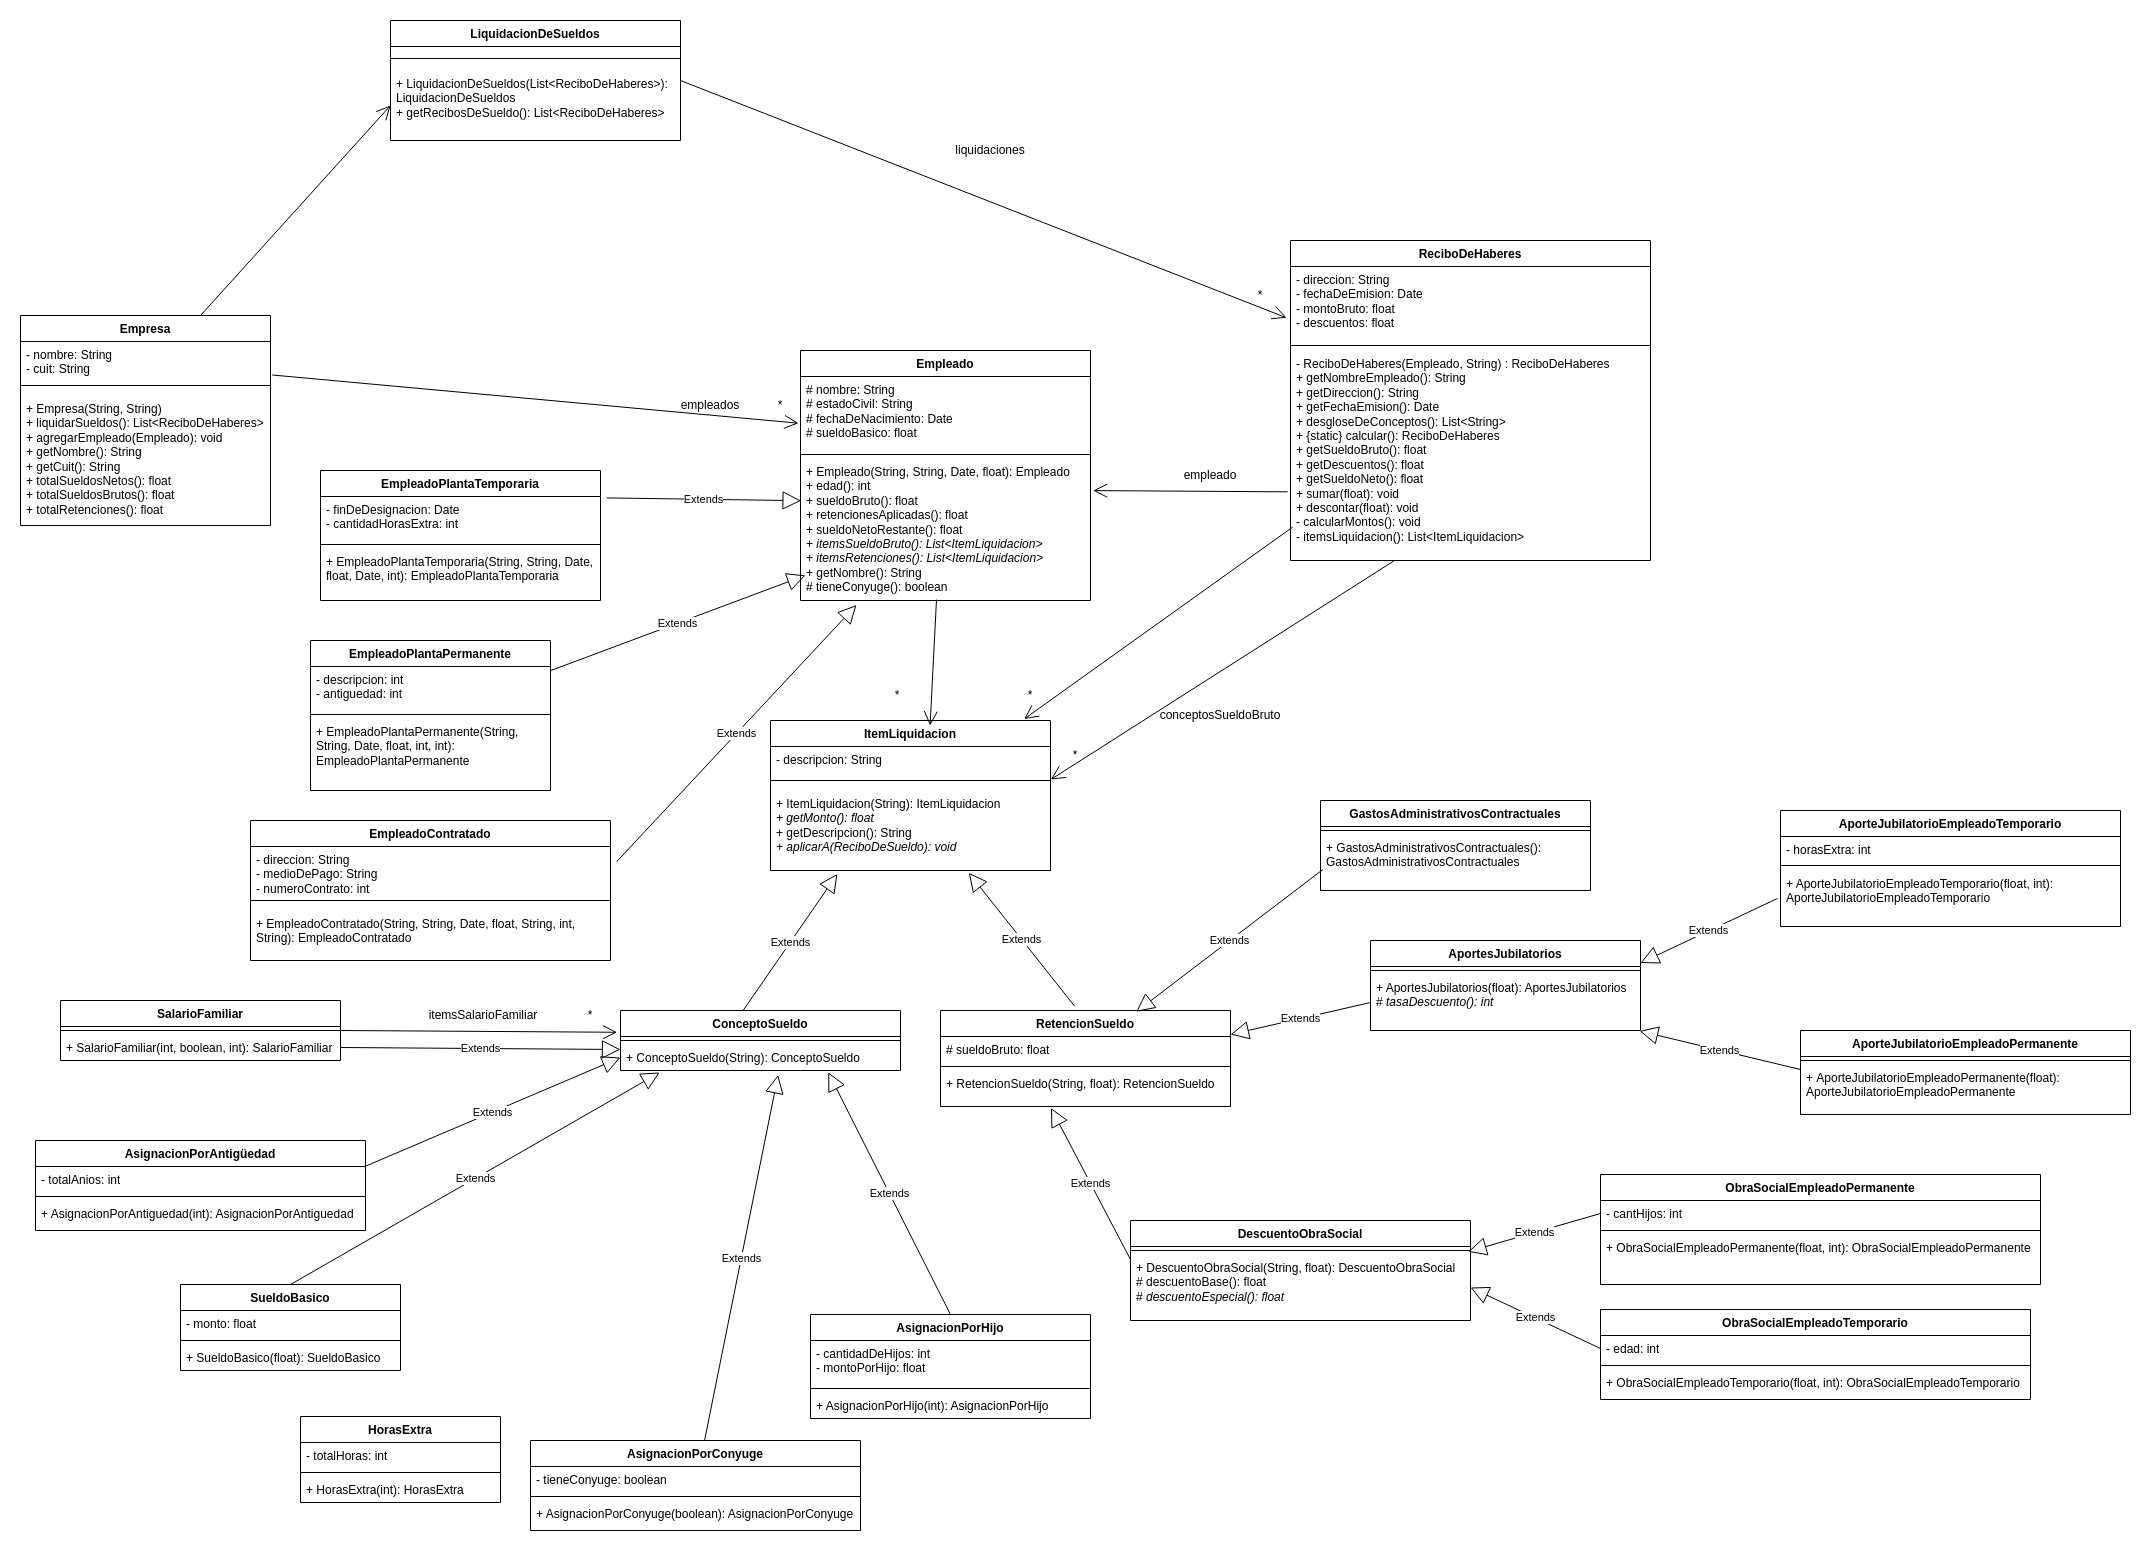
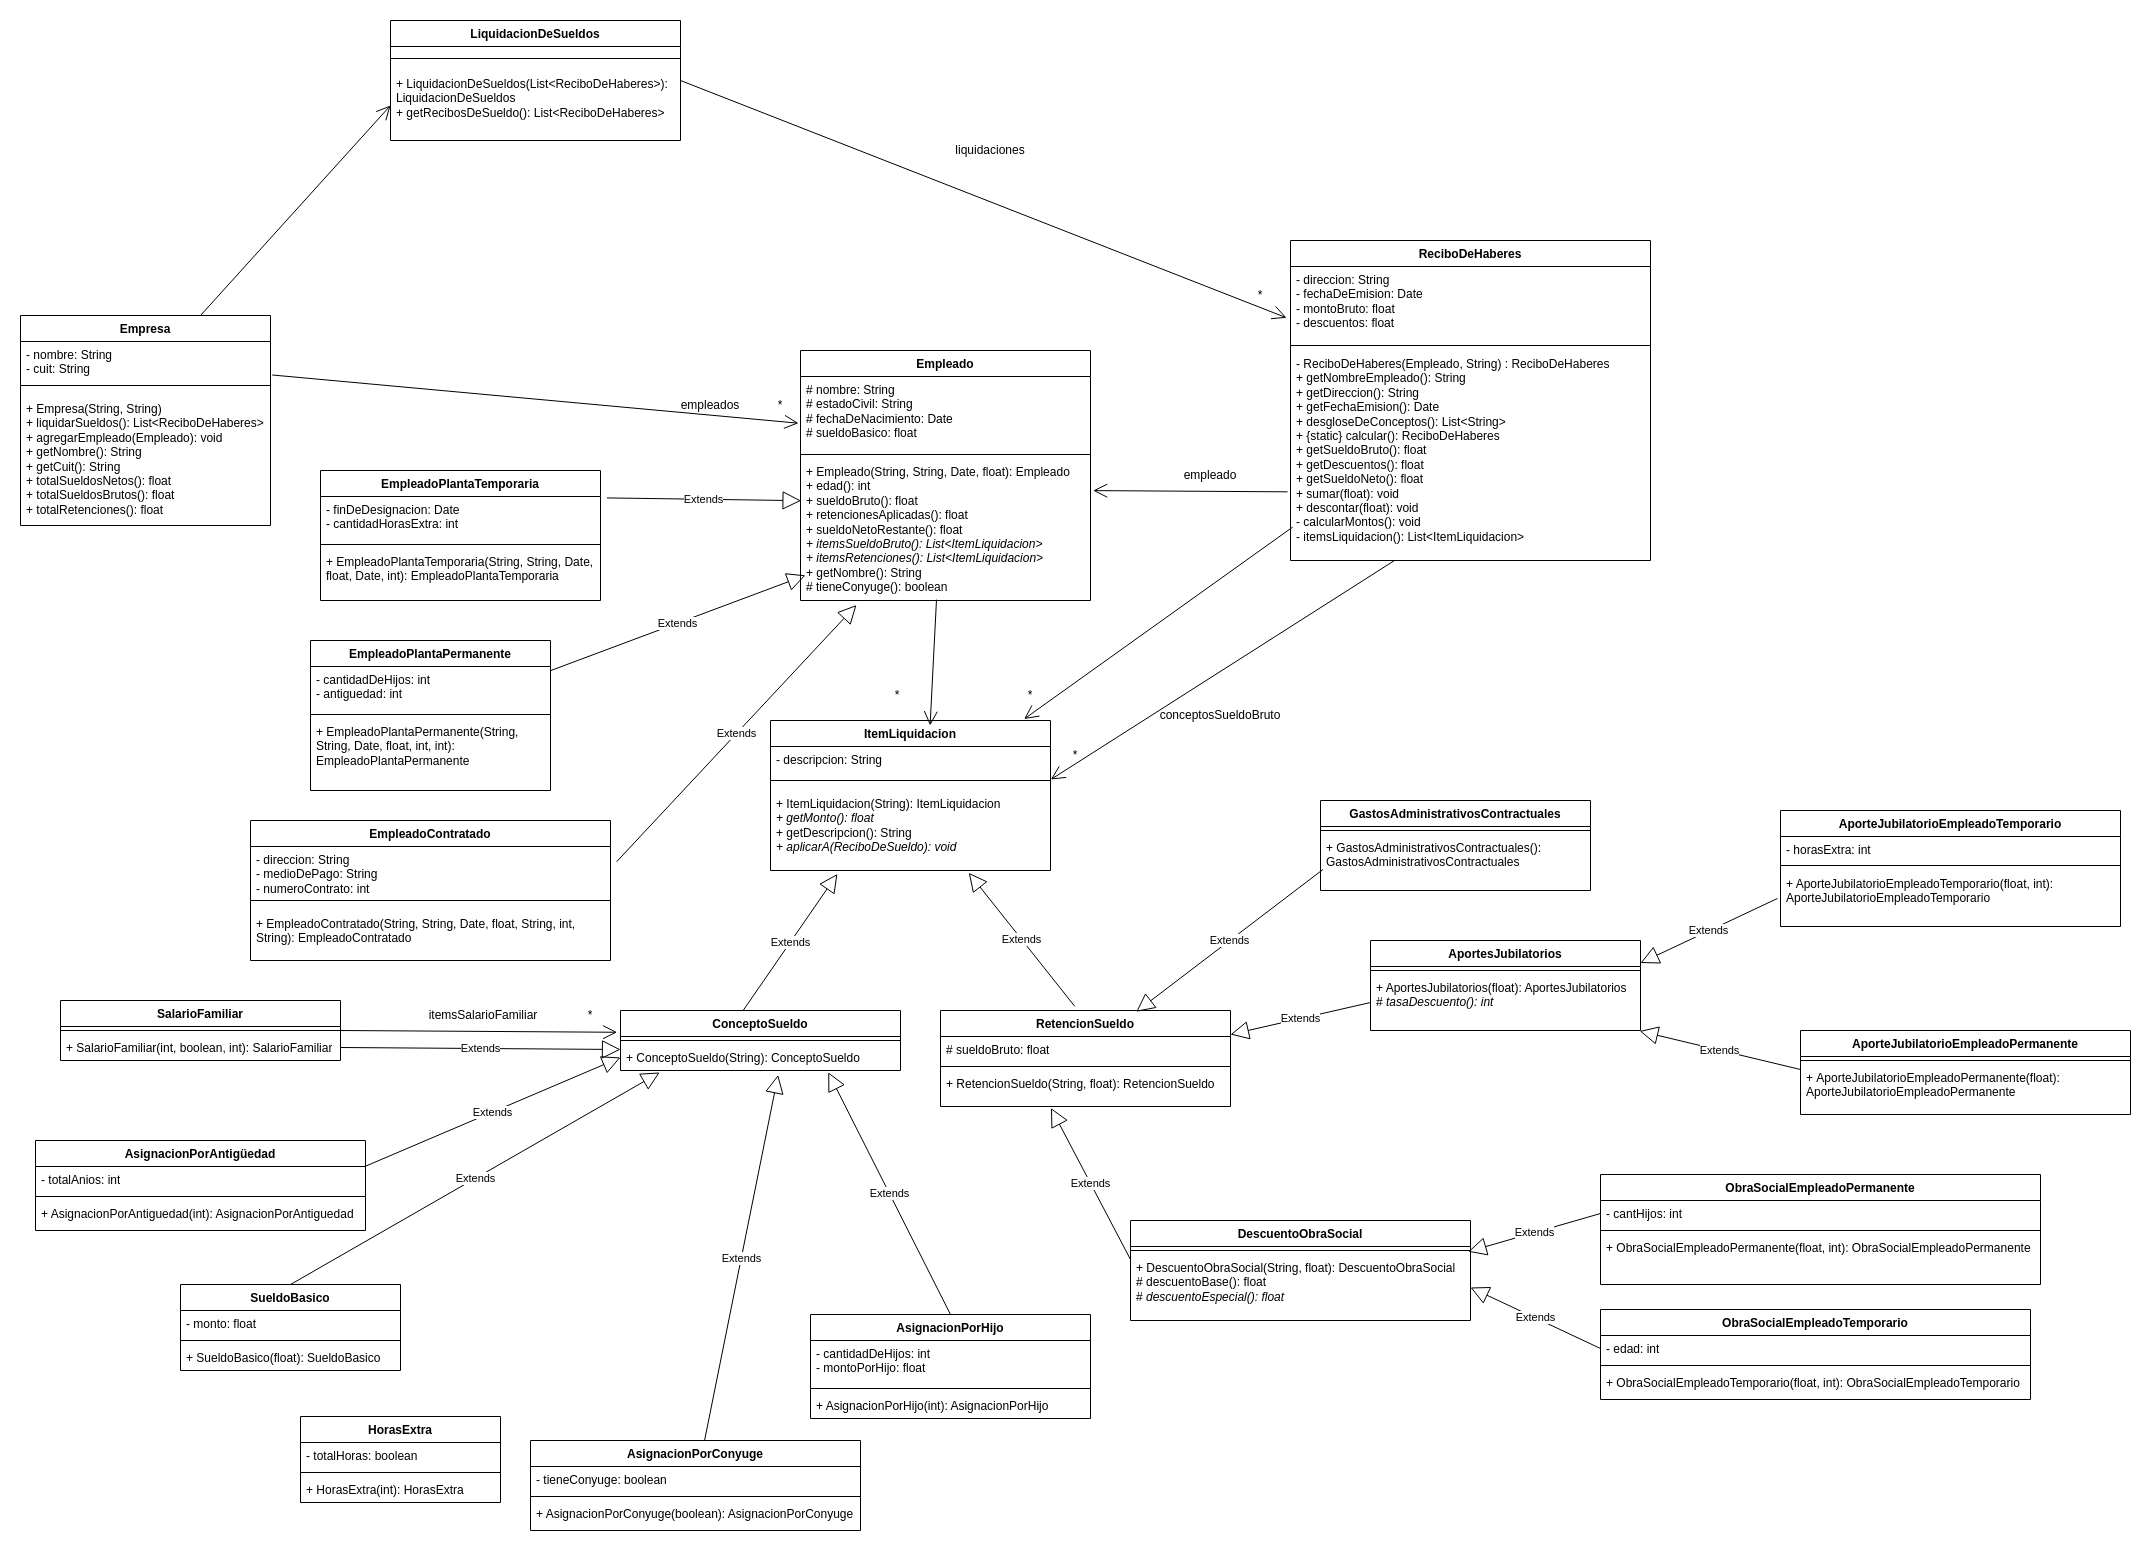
(368, 688) -> (381, 688)
(356, 1457) -> (369, 1457)
